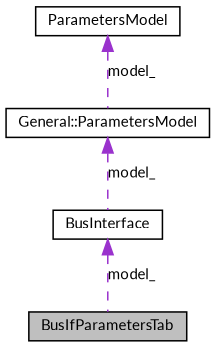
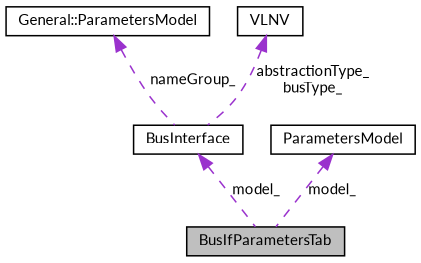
none -> (270, 21)
(108, 80) -> (300, 197)
(132, 174) -> (194, 80)
